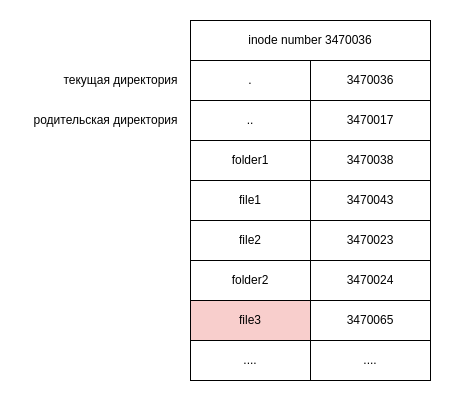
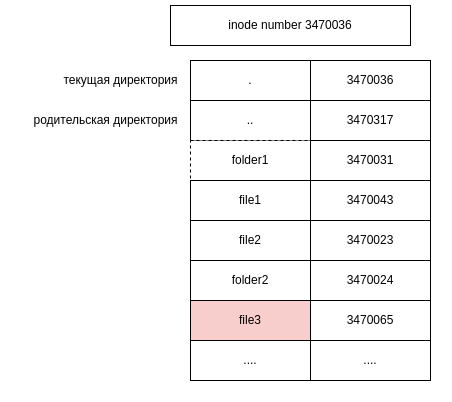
(311, 41) -> (291, 26)
(371, 121) -> (371, 121)
(251, 161) -> (251, 161)
(371, 161) -> (371, 161)
